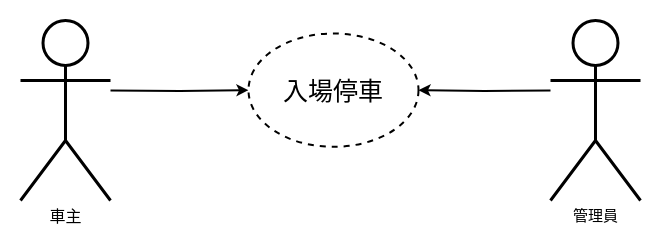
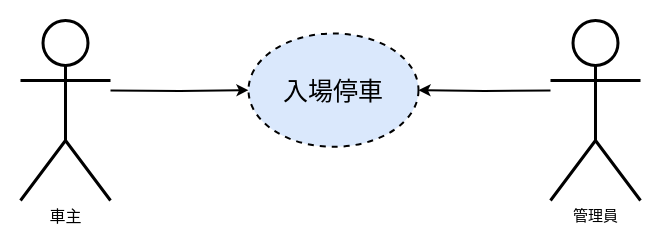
(334, 90) -> (334, 90)
